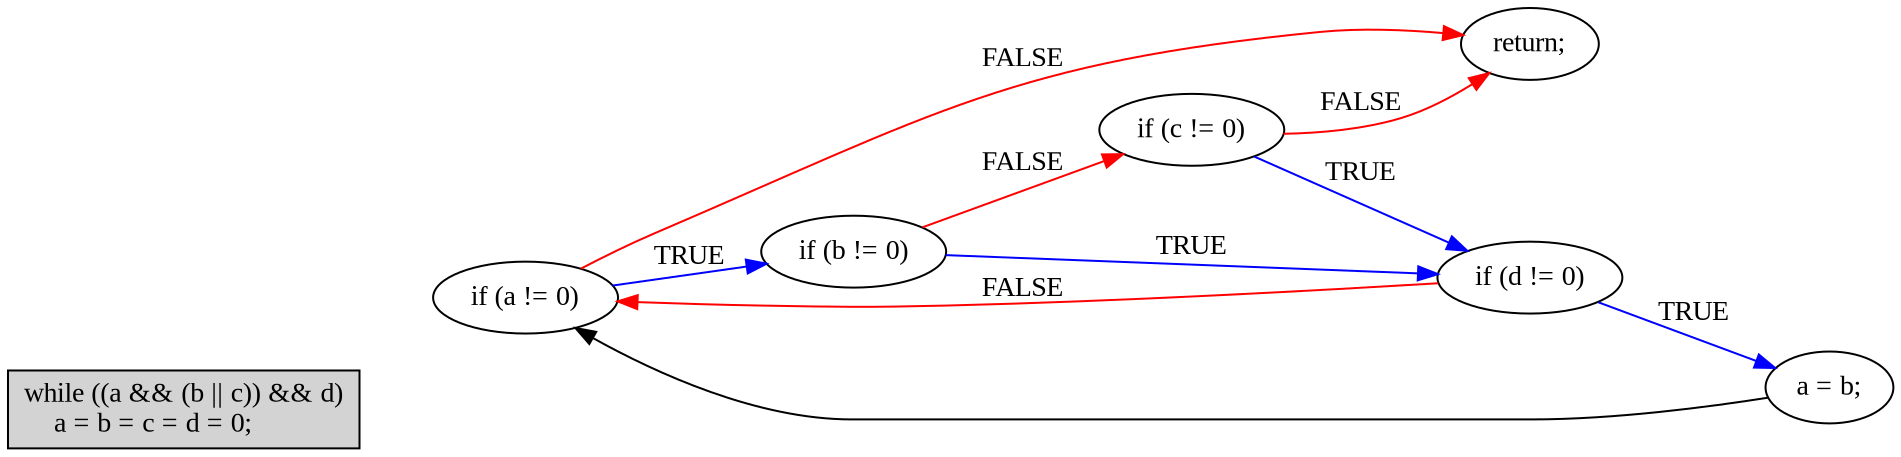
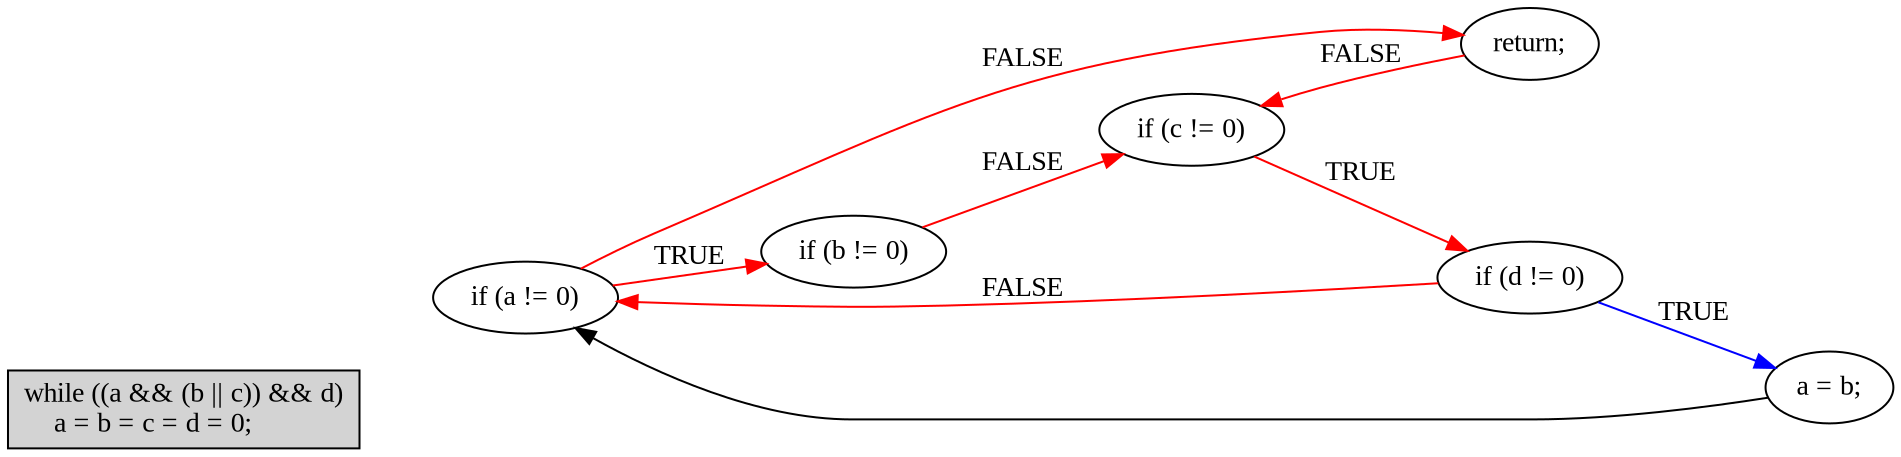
(1382, 123) -> (1372, 75)
(1352, 200) -> (1352, 200)
(1182, 264) -> none
(680, 276) -> (680, 276)
